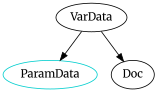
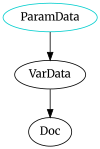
(73, 43) -> (50, 42)
